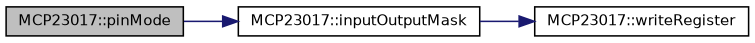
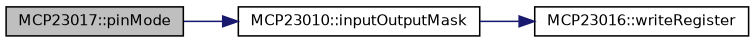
(359, 21) -> (359, 21)
(642, 21) -> (642, 21)
